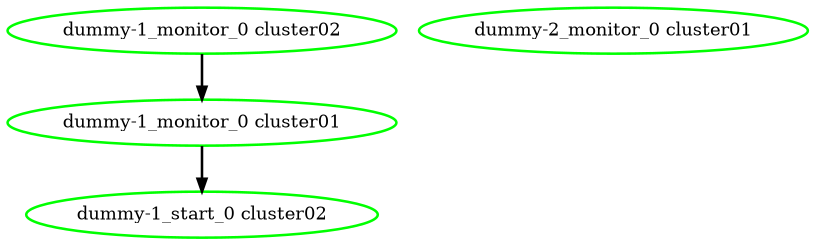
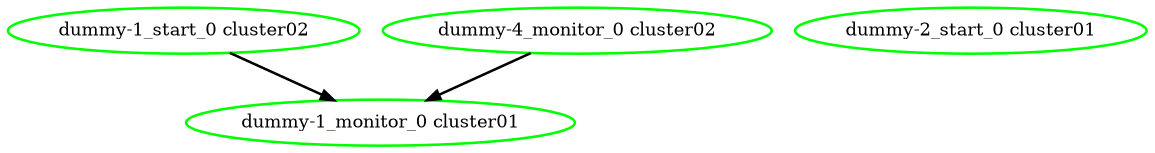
(202, 31) -> (577, 31)
(613, 31) -> (971, 31)
(202, 162) -> (276, 74)
